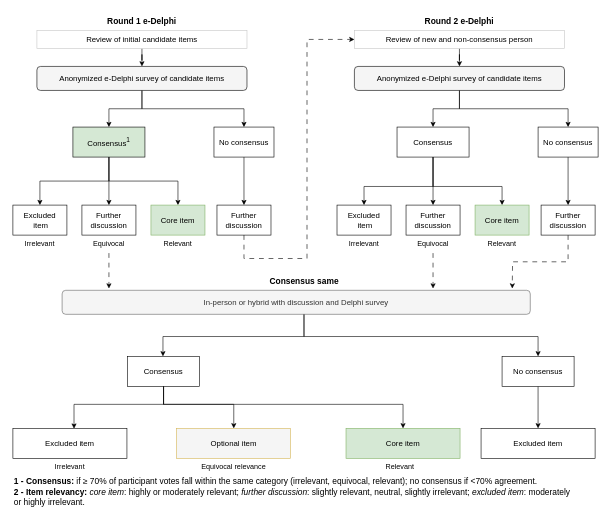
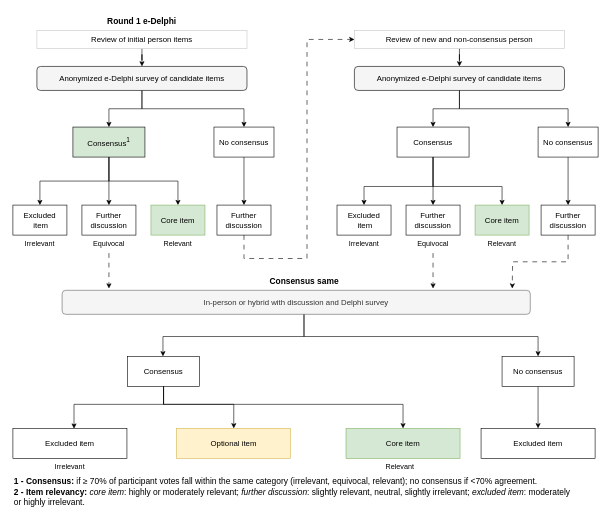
(459, 21) -> none
(142, 39) -> (142, 39)
(233, 443) -> (233, 443)
(233, 467) -> none
